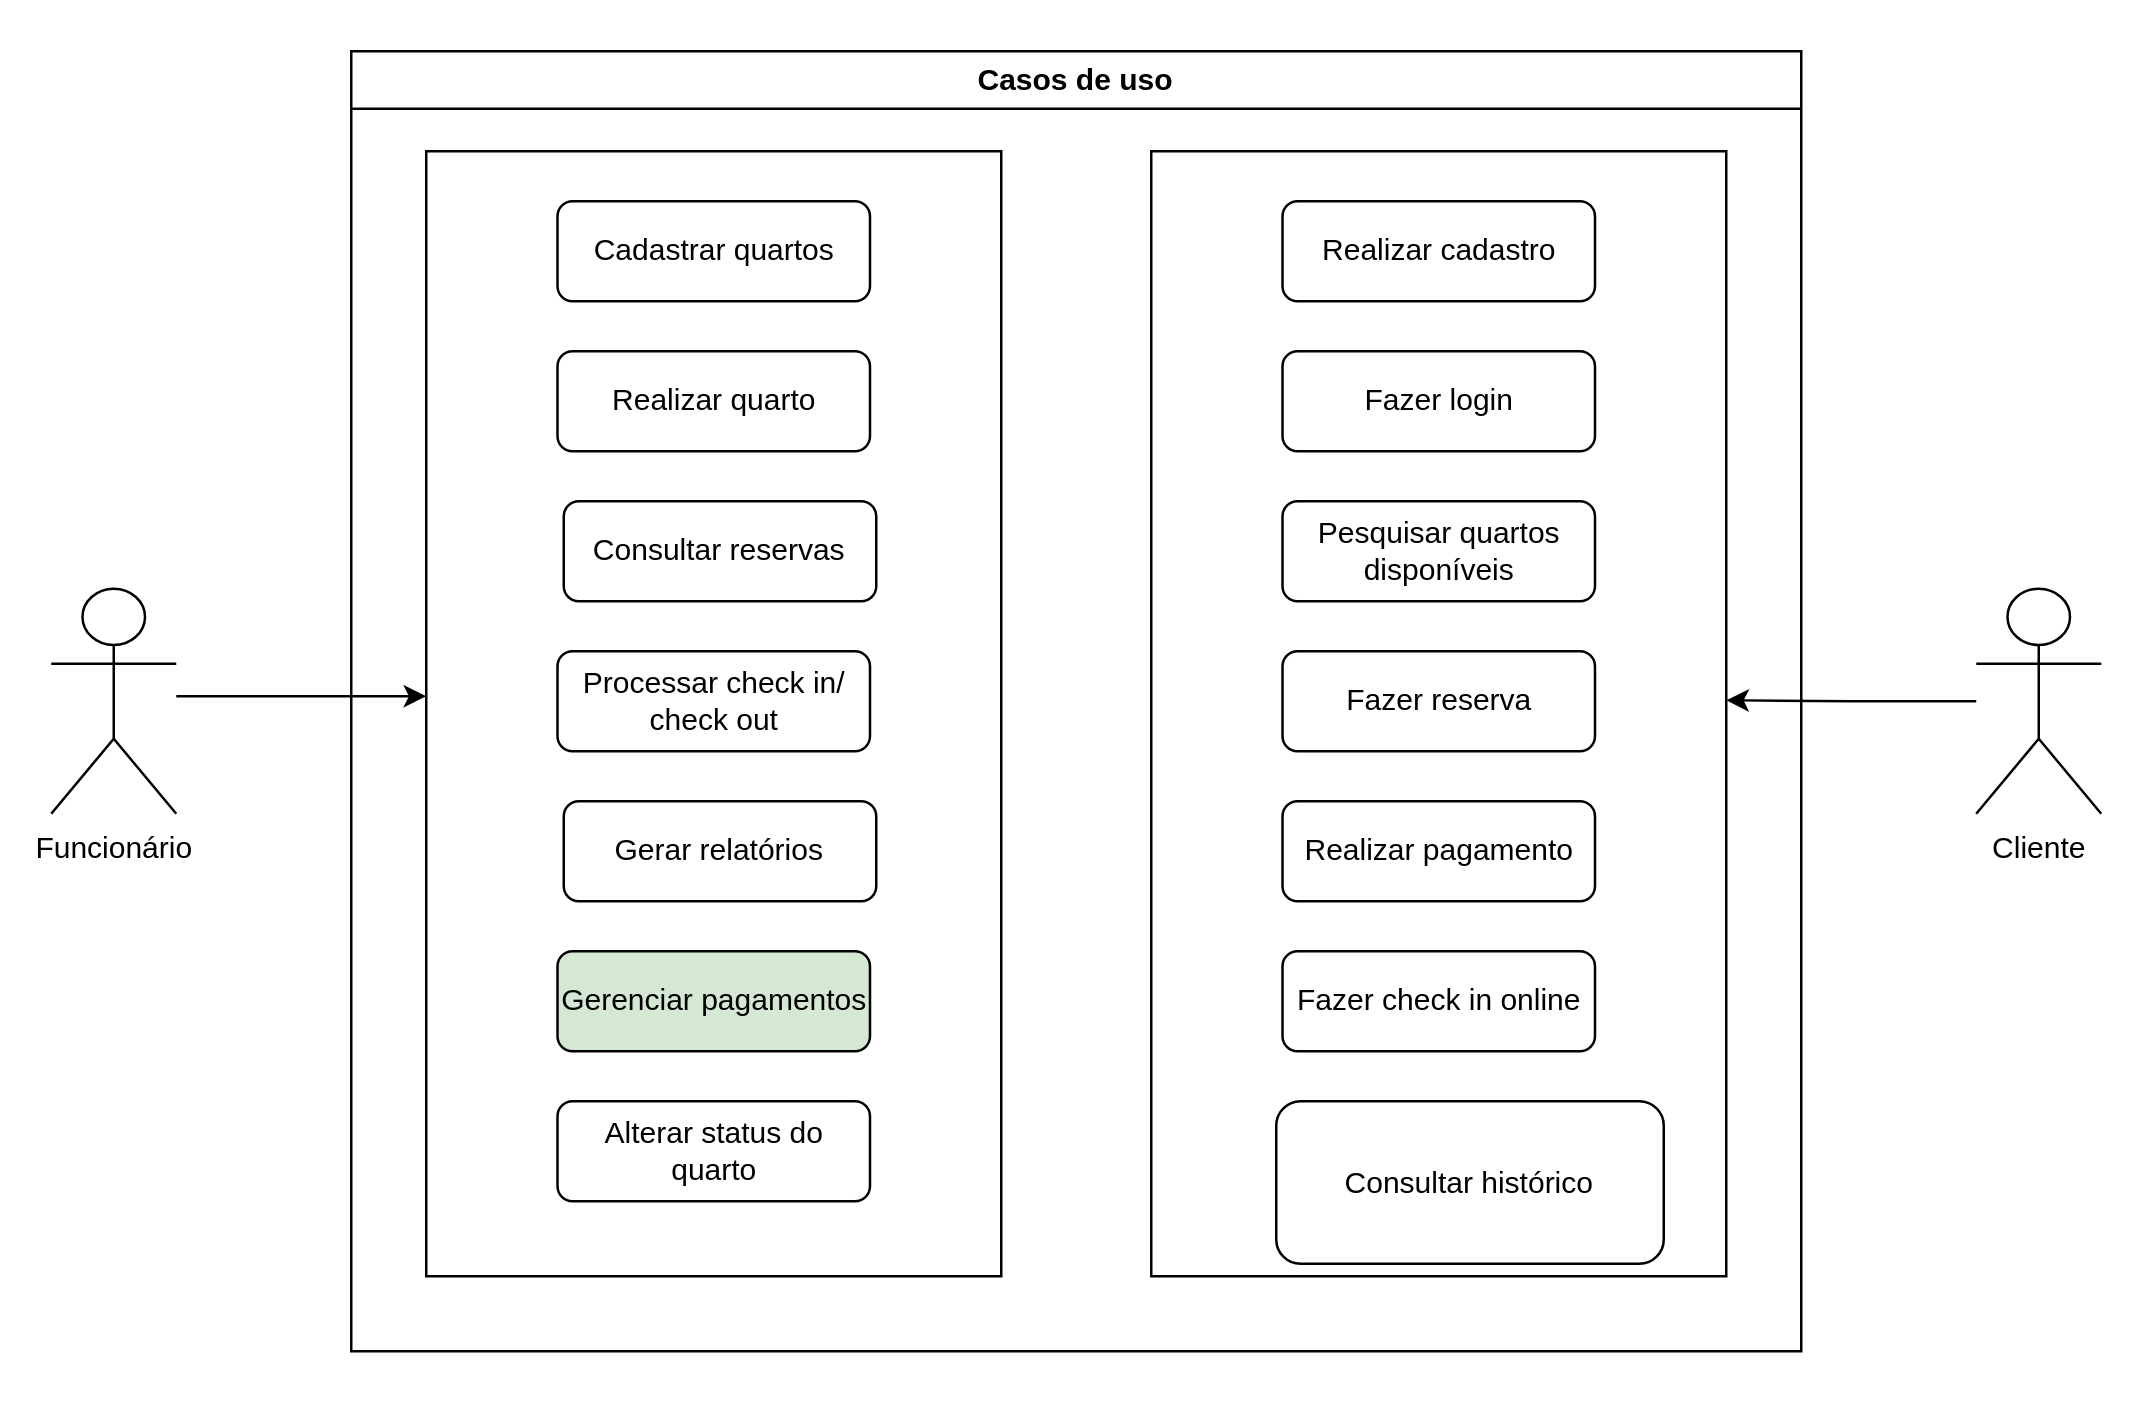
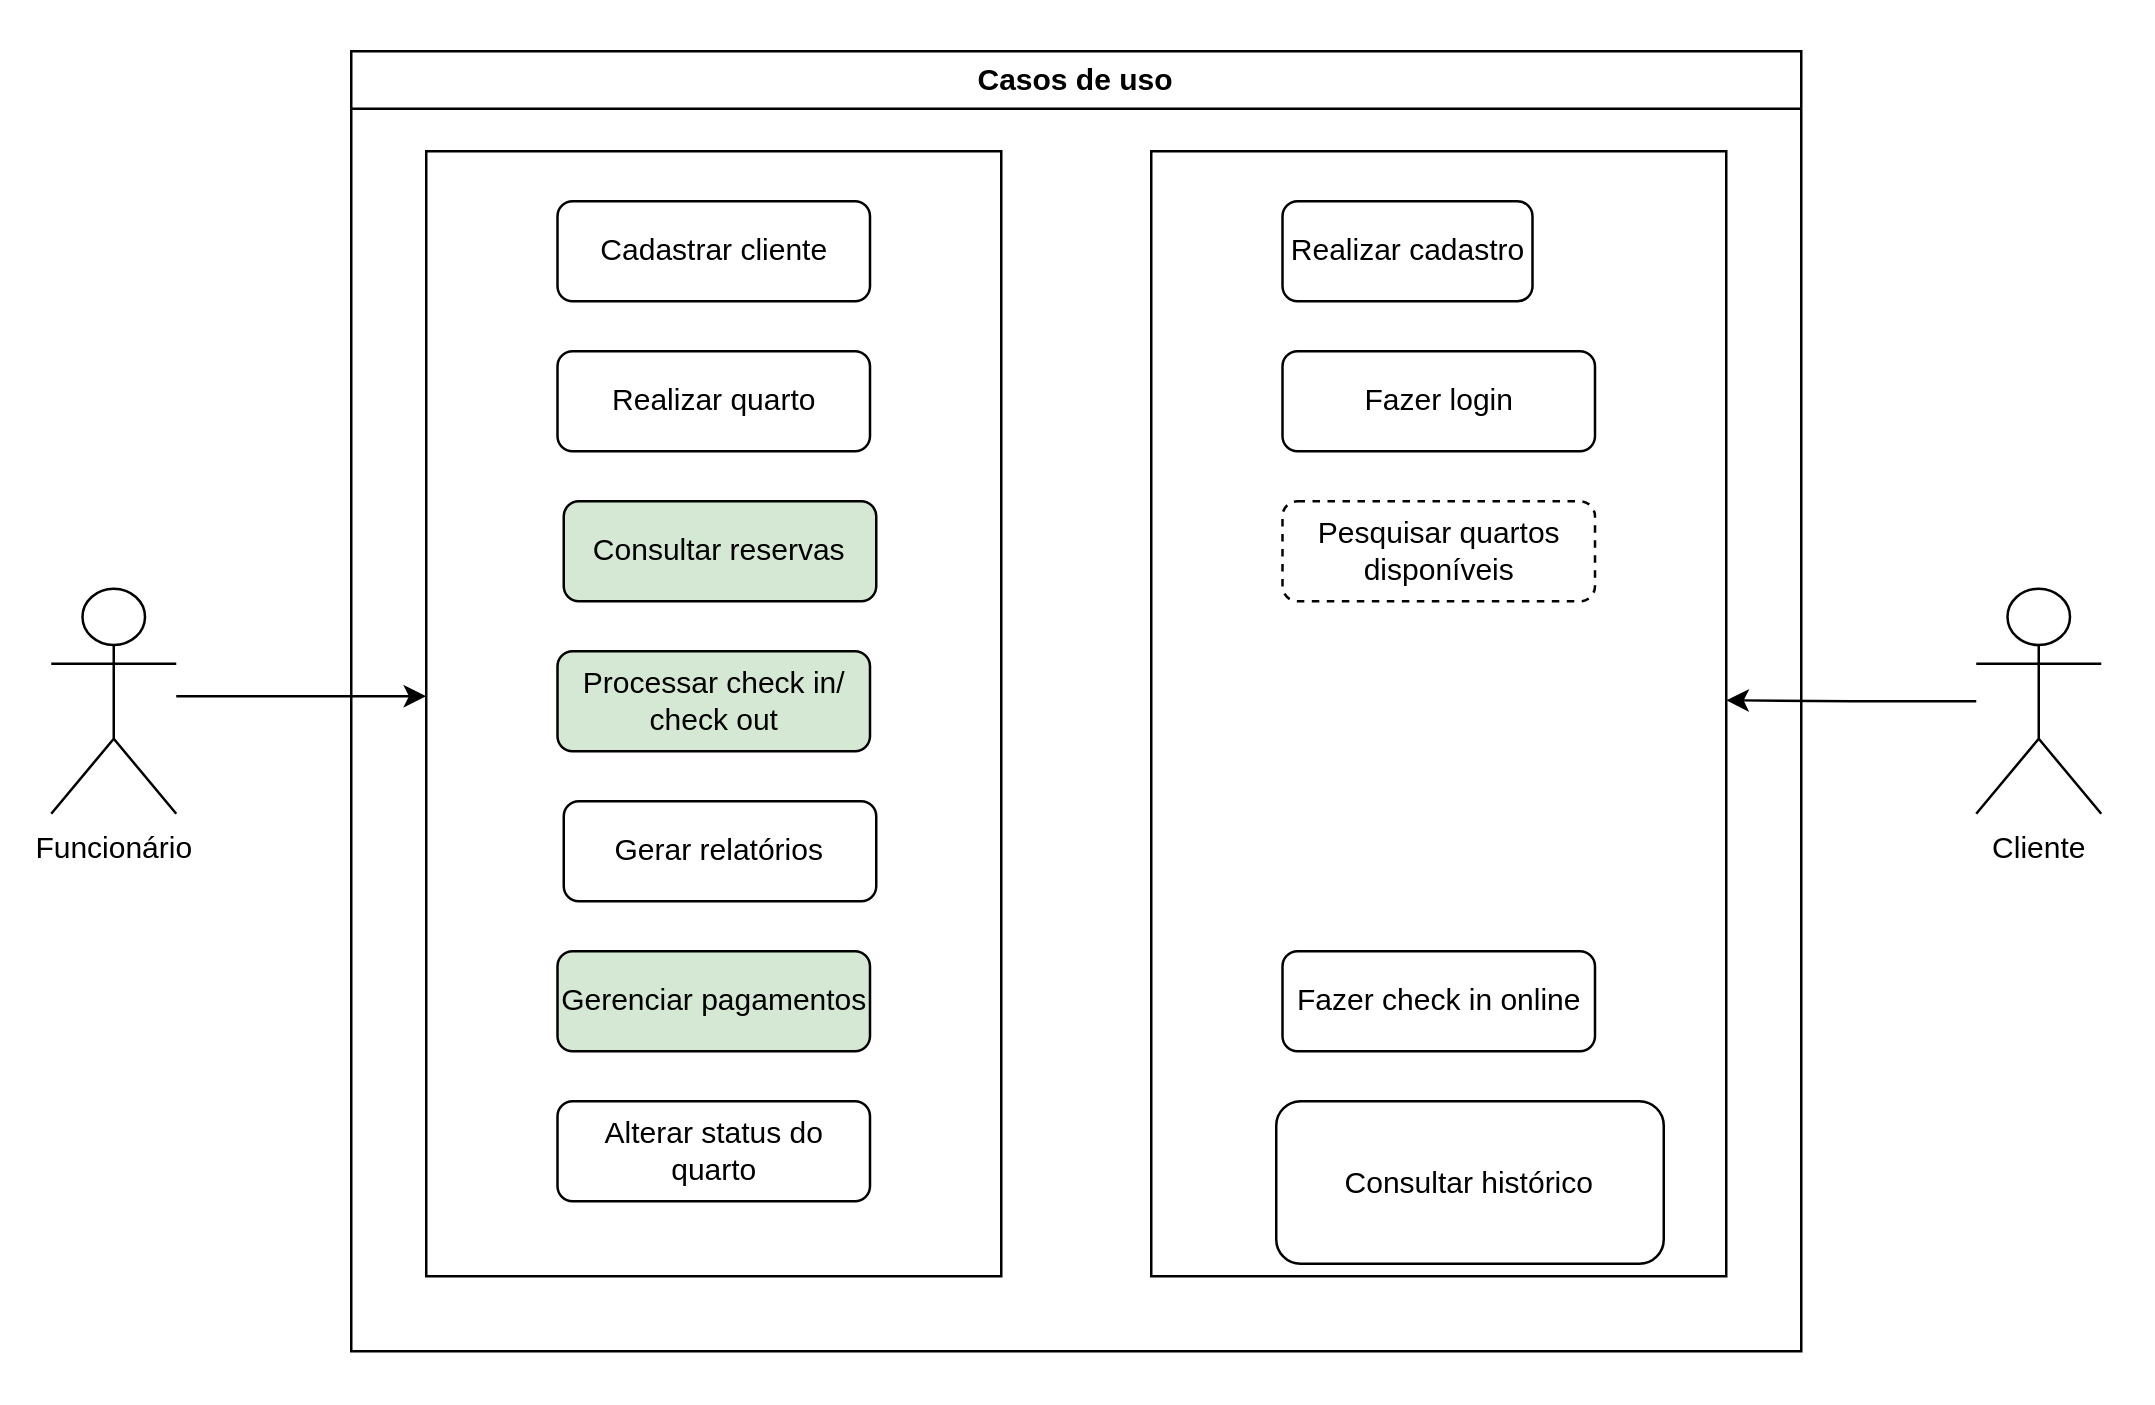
(715, 251) -> (715, 251)
(1439, 251) -> (1408, 251)
(720, 551) -> (720, 551)
(1439, 551) -> (1439, 551)
(714, 701) -> (714, 701)
(1439, 701) -> none
(1439, 851) -> none
